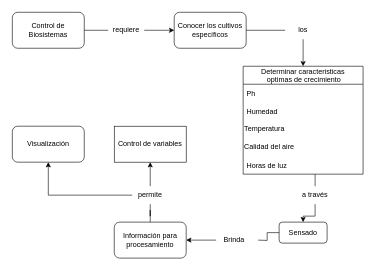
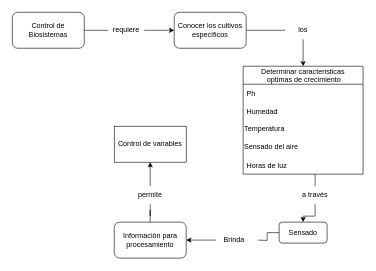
(48, 144) -> none
(271, 147) -> (273, 147)
(48, 195) -> none
